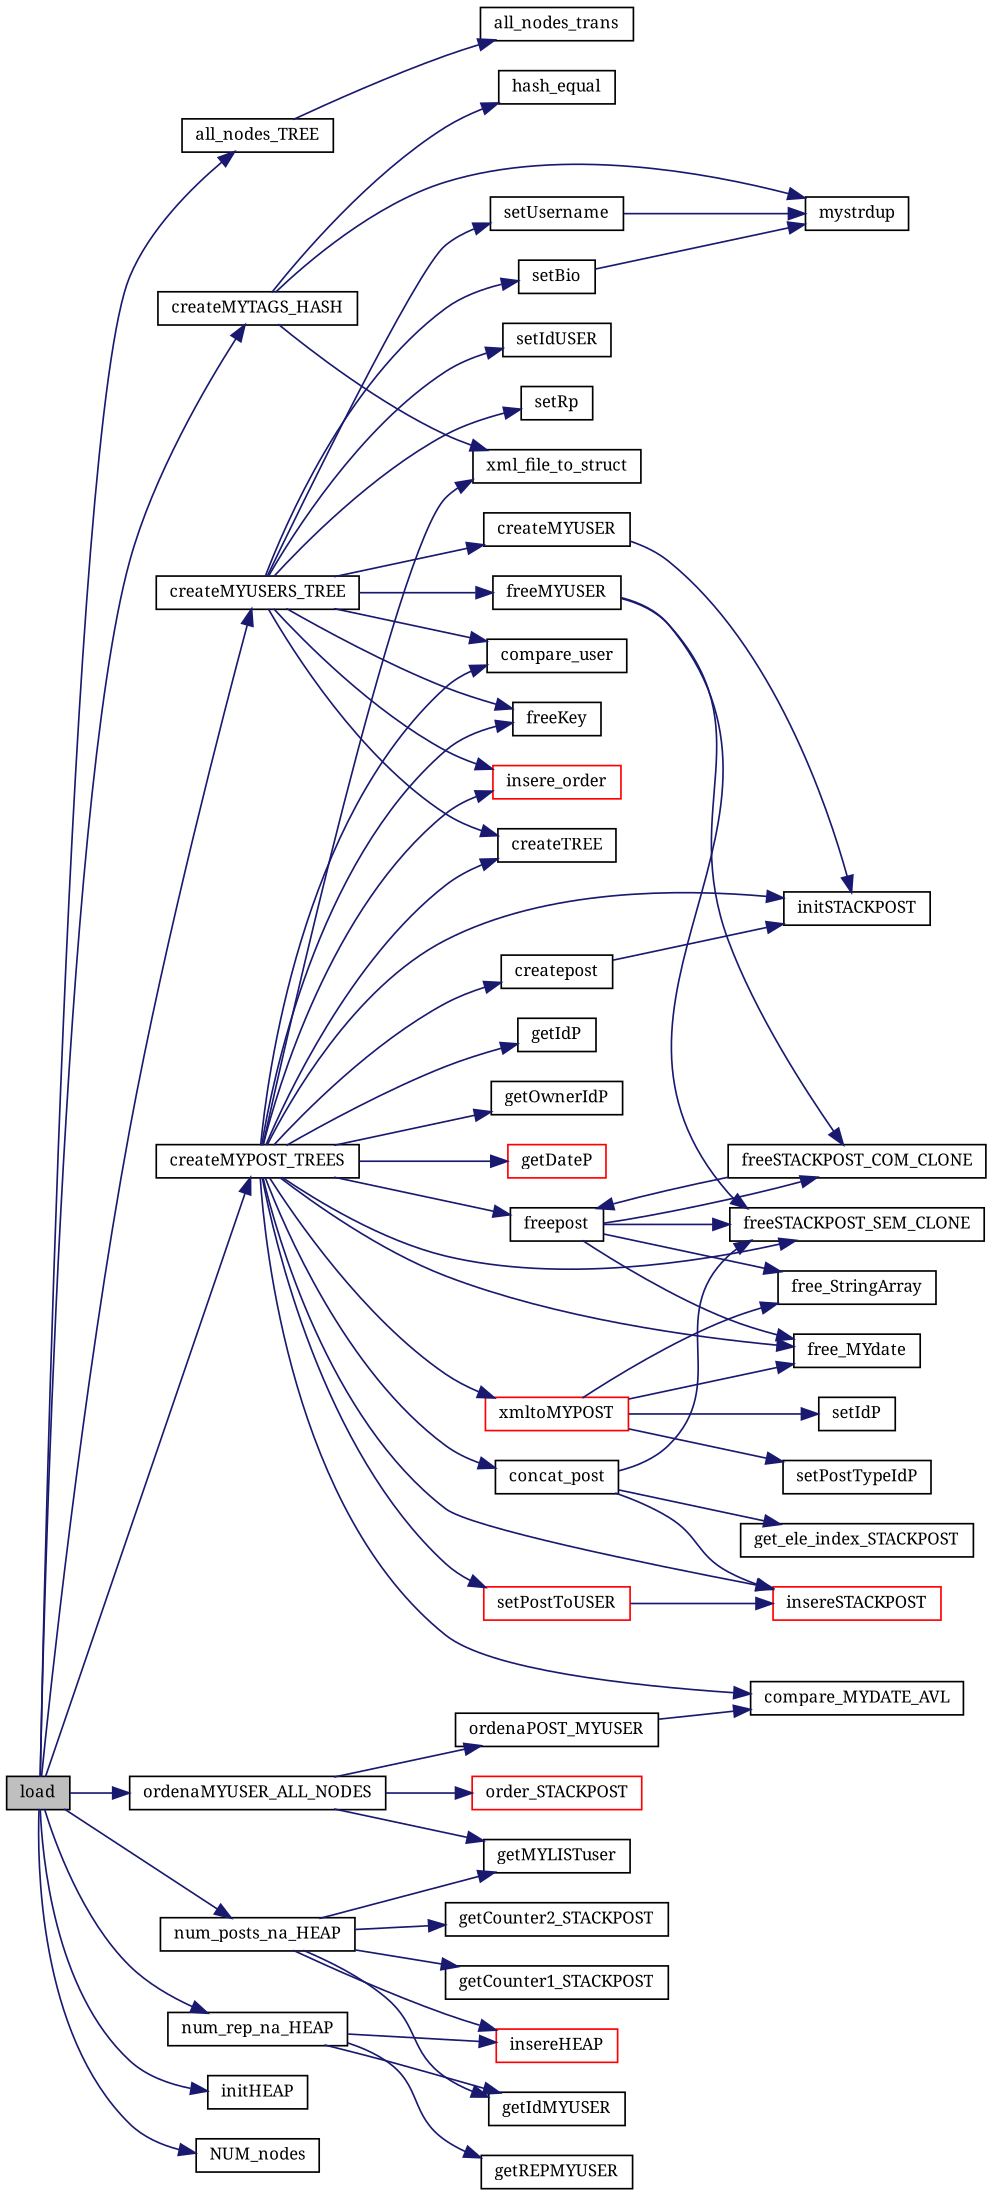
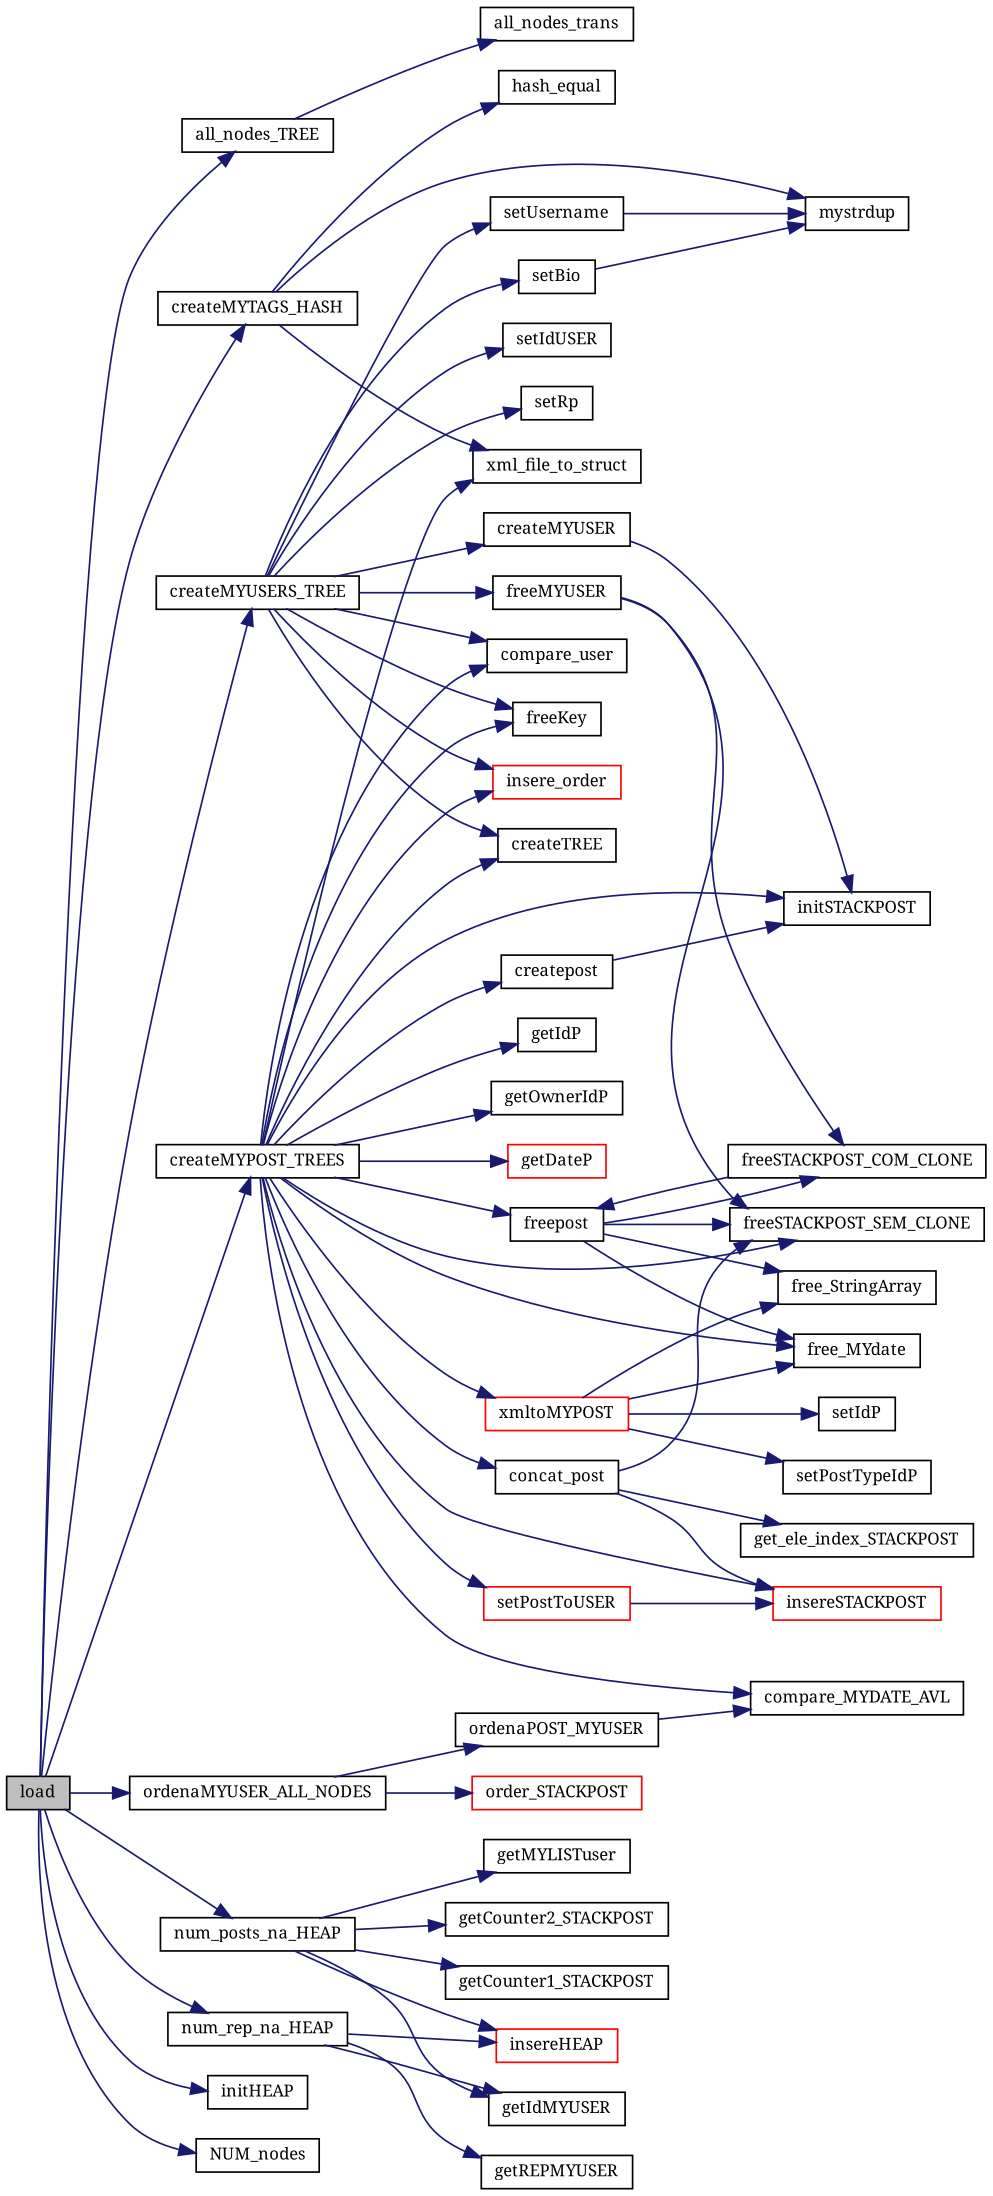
(401, 1823) -> none
